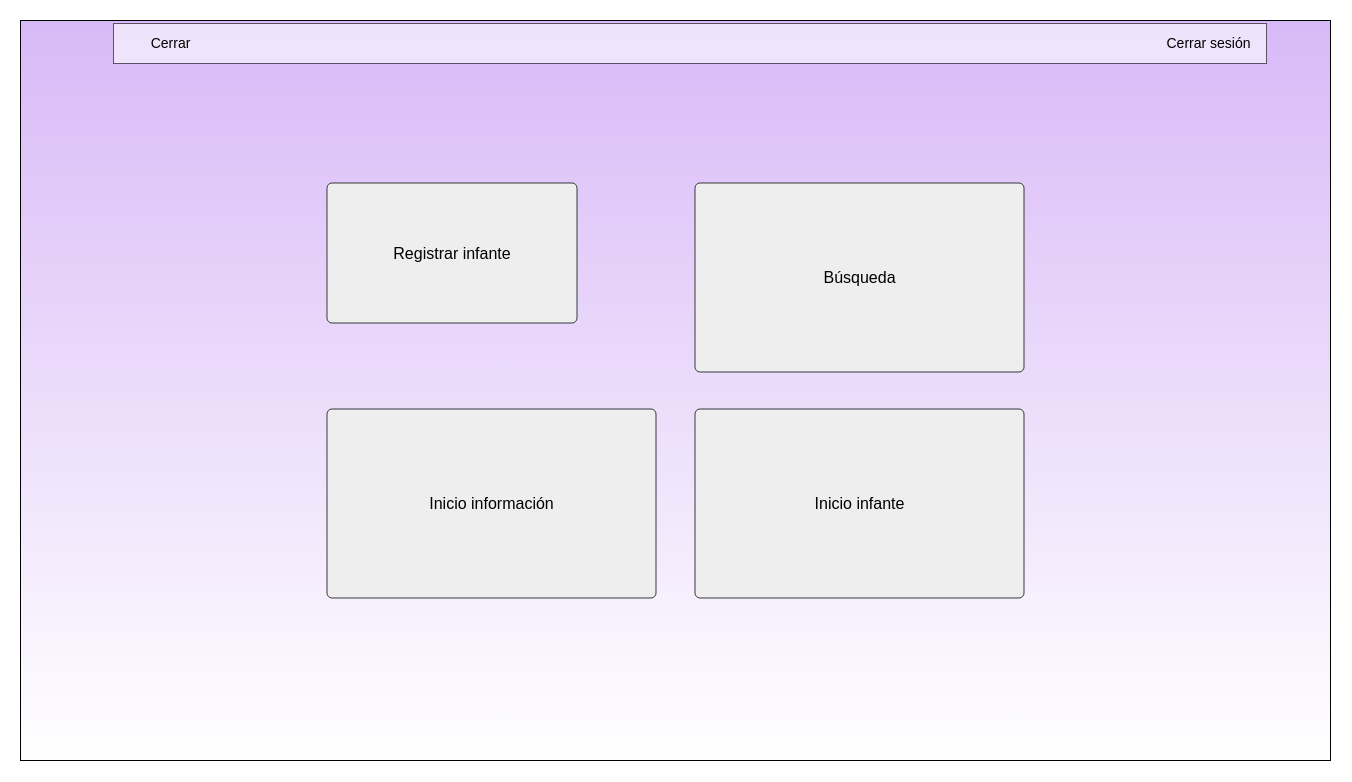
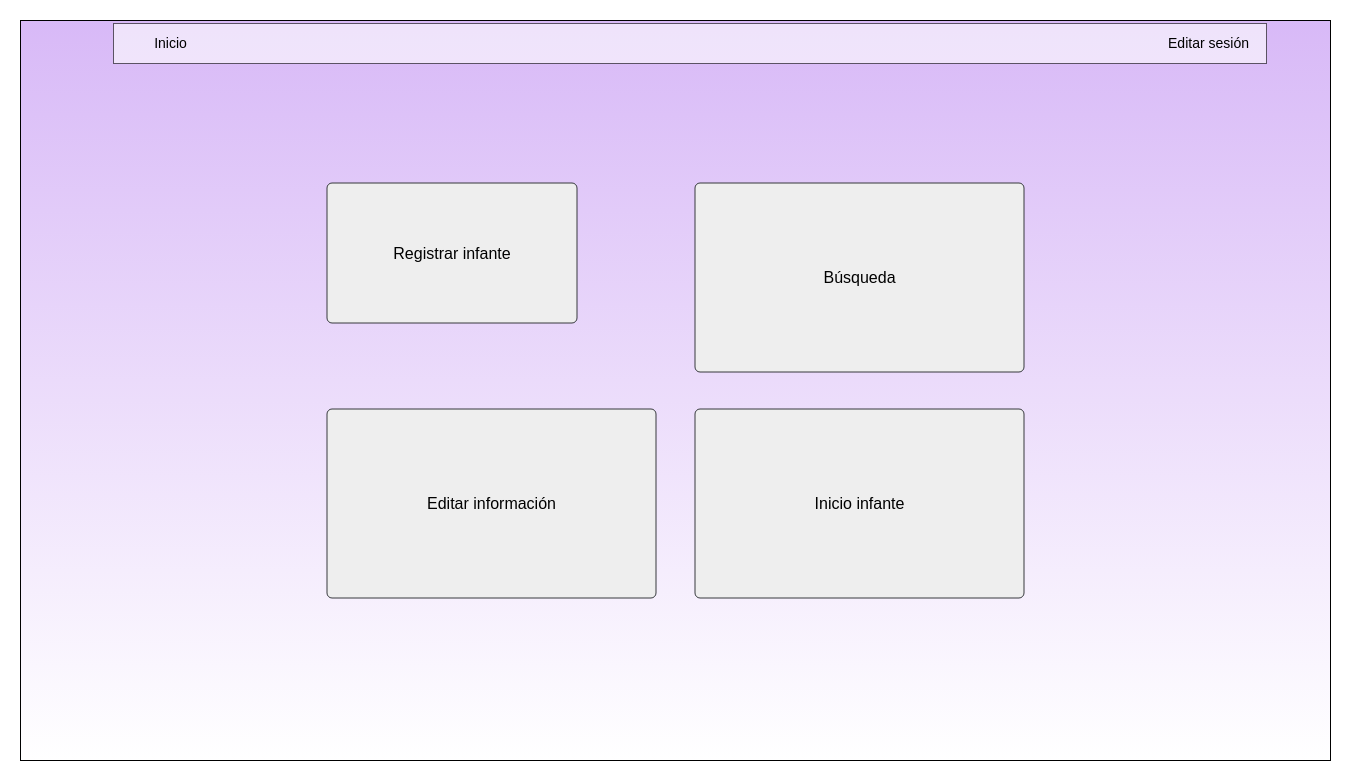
(171, 44) -> (171, 44)
(1209, 44) -> (1209, 44)
(492, 504) -> (492, 504)
